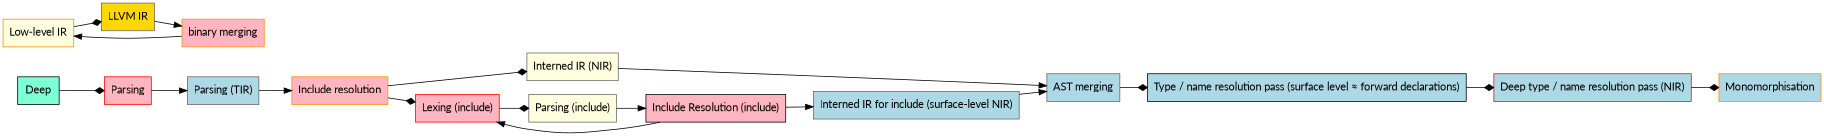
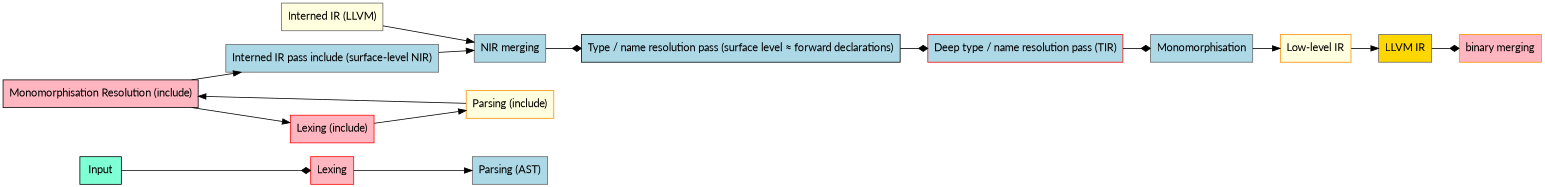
(164, 23) -> (1441, 48)
(83, 25) -> (1361, 48)
(132, 38) -> (1263, 48)
(573, 67) -> (332, 17)
(1083, 88) -> (510, 48)
(1593, 88) -> (1025, 48)
(1770, 88) -> (1202, 48)
(38, 91) -> (101, 171)
(128, 91) -> (332, 171)
(223, 91) -> (510, 171)
(340, 91) -> none
(916, 105) -> (332, 58)
(509, 108) -> (416, 117)
(573, 108) -> (510, 104)
(716, 108) -> (101, 94)
